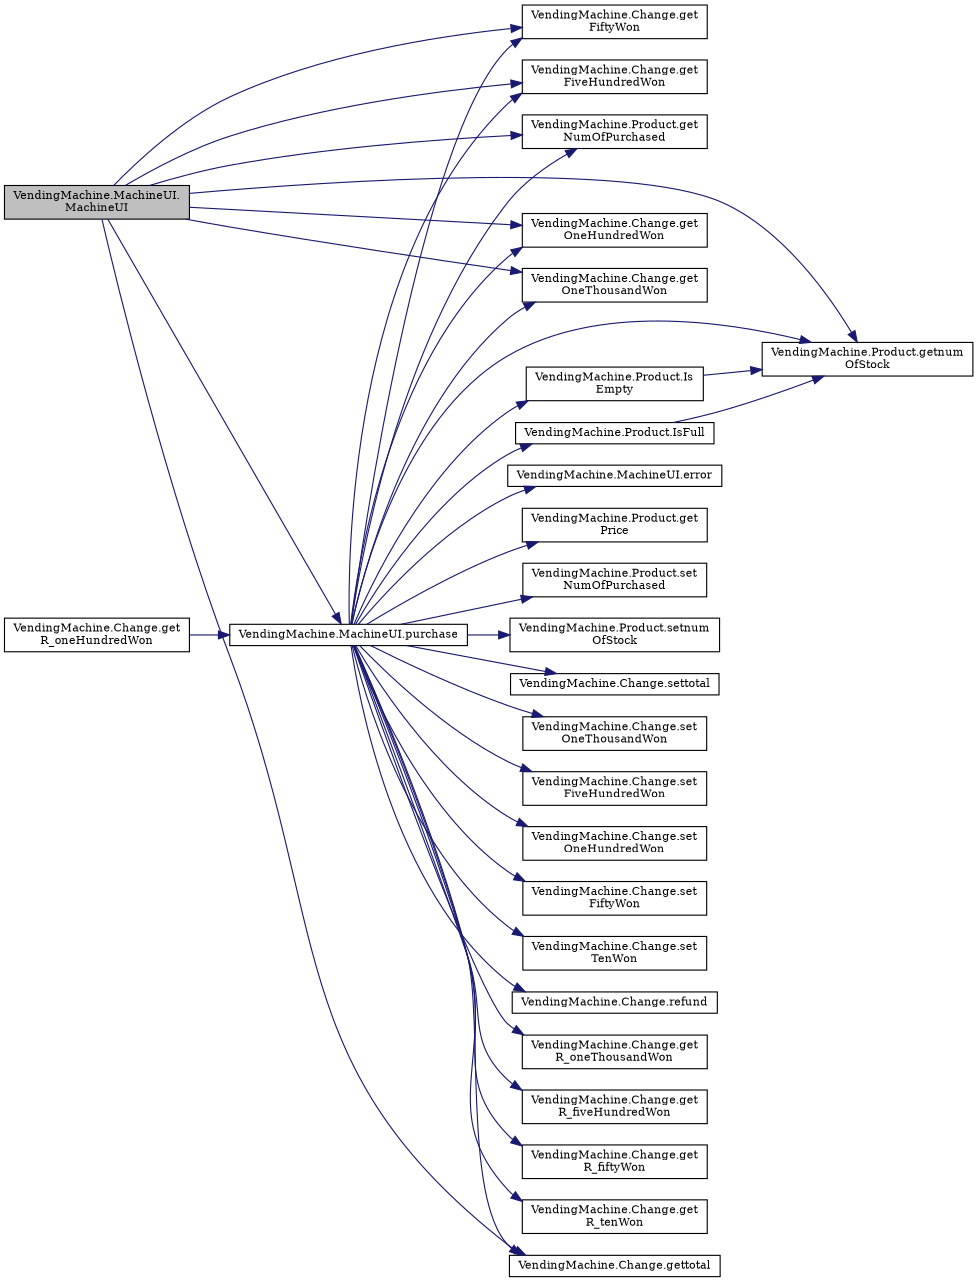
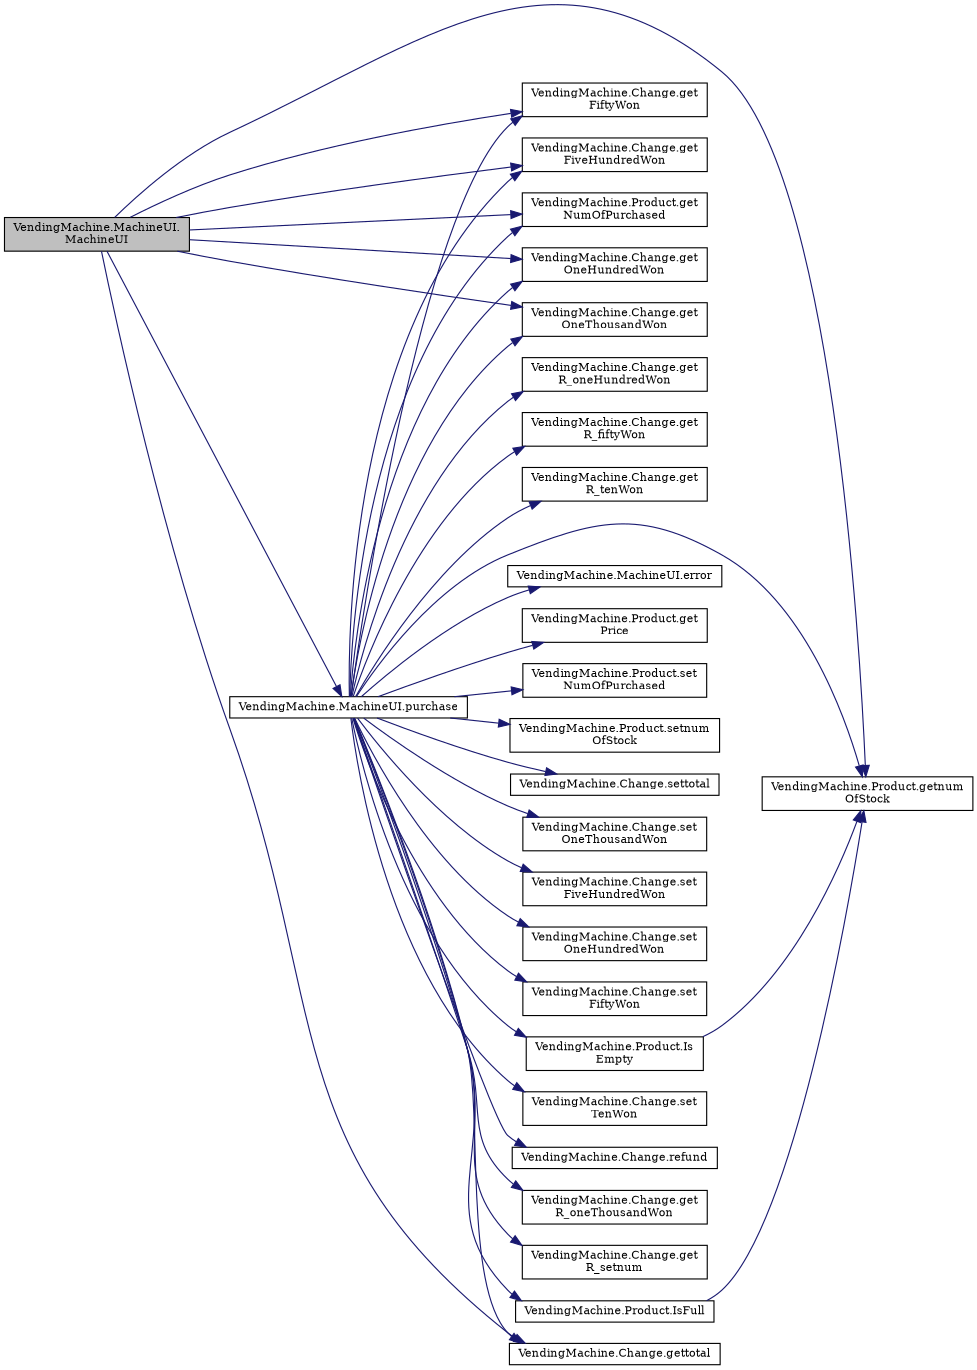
(204, 635) -> (409, 533)
(615, 1107) -> (615, 1262)
